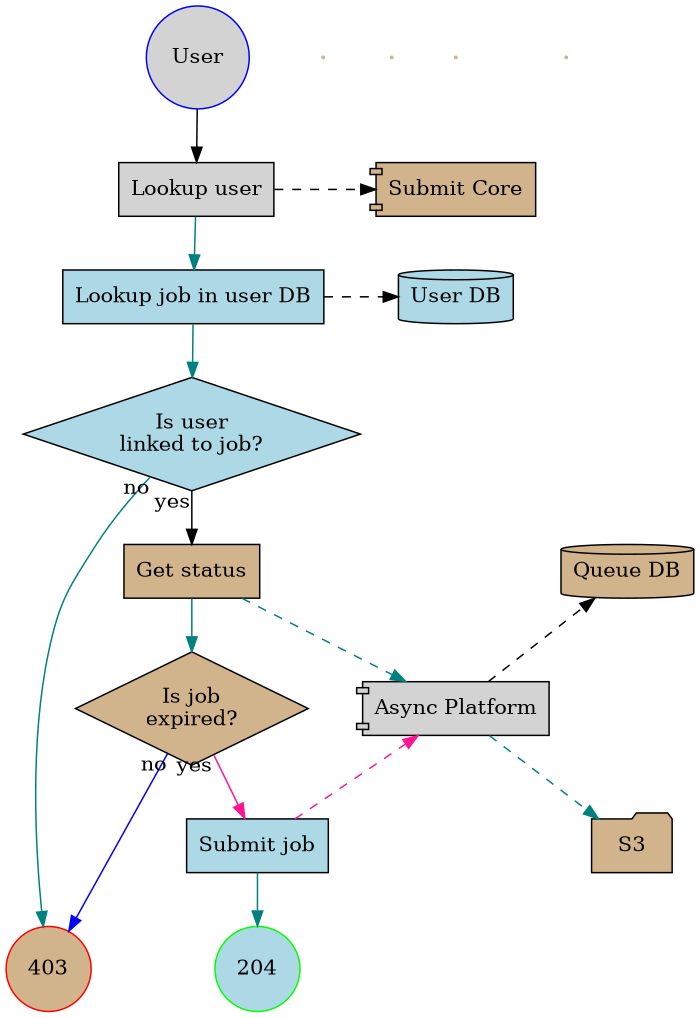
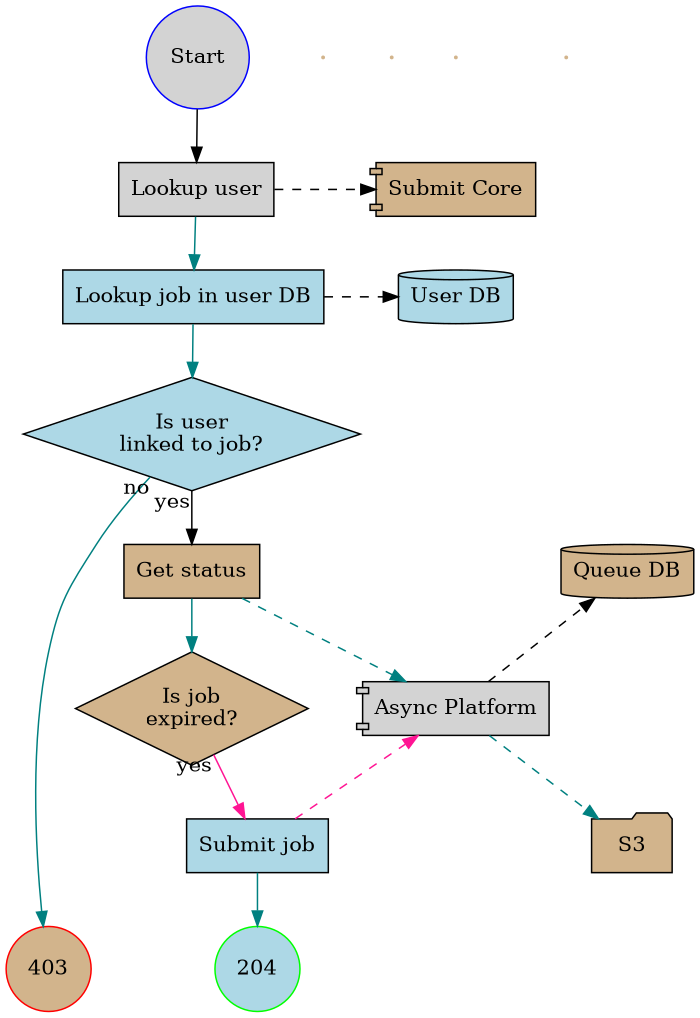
(198, 57) -> (198, 57)
(122, 836) -> none
